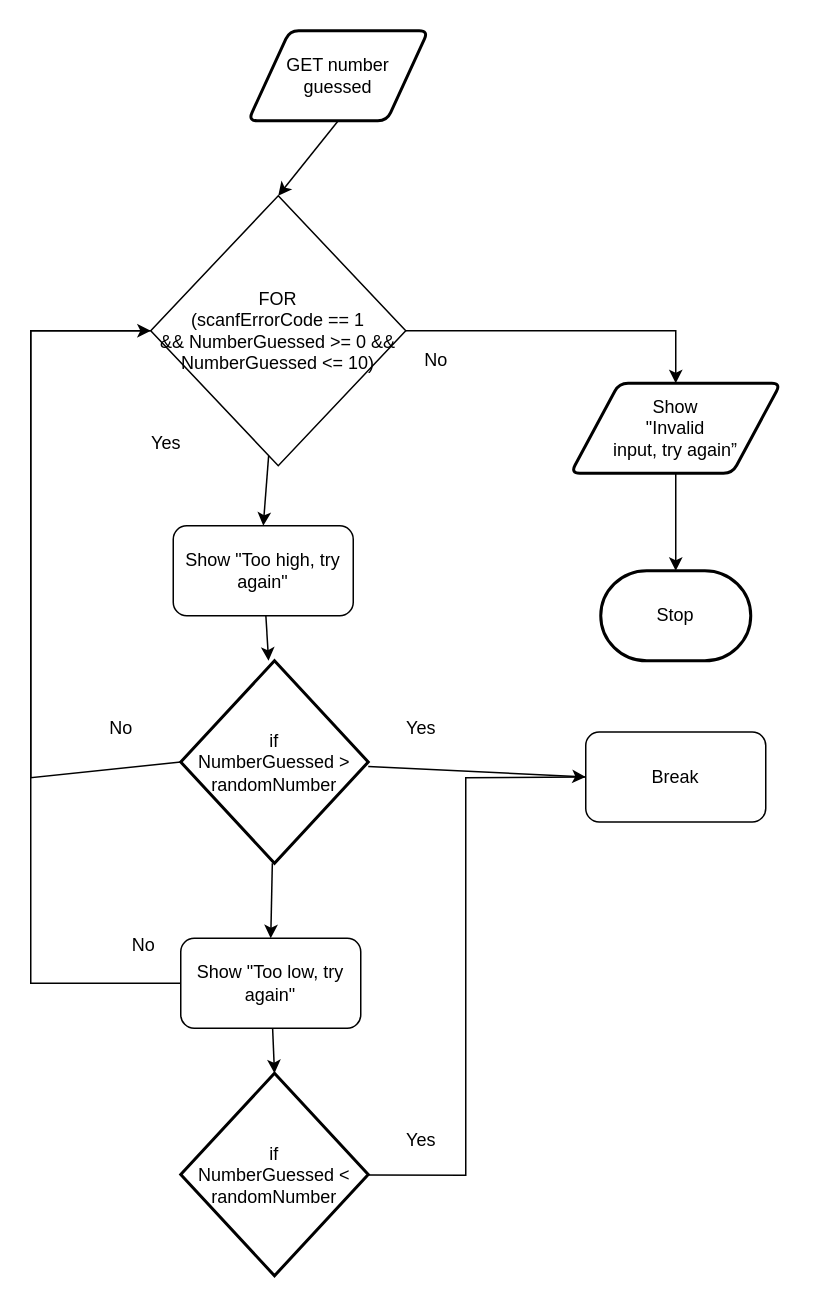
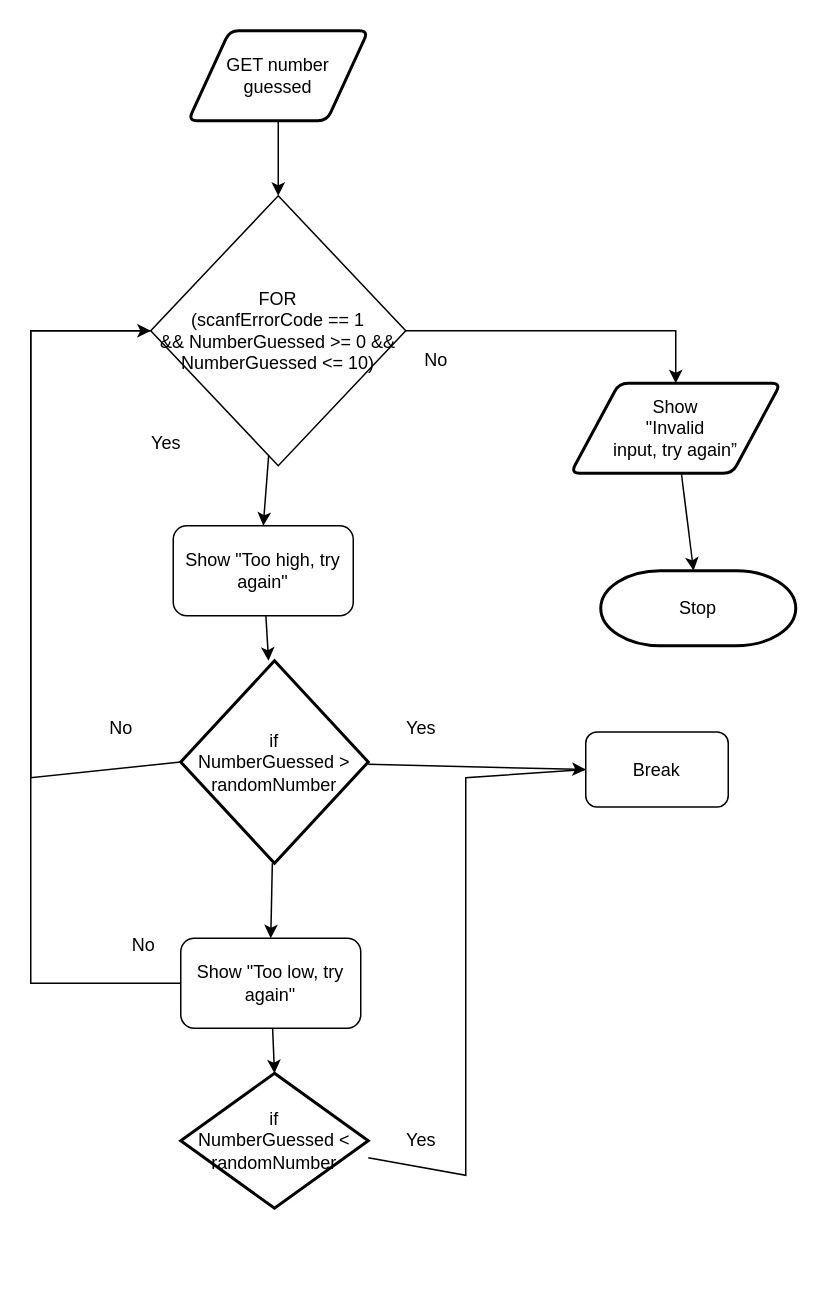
(338, 76) -> (278, 76)
(676, 616) -> (698, 608)
(676, 777) -> (657, 770)
(275, 1175) -> (275, 1141)
